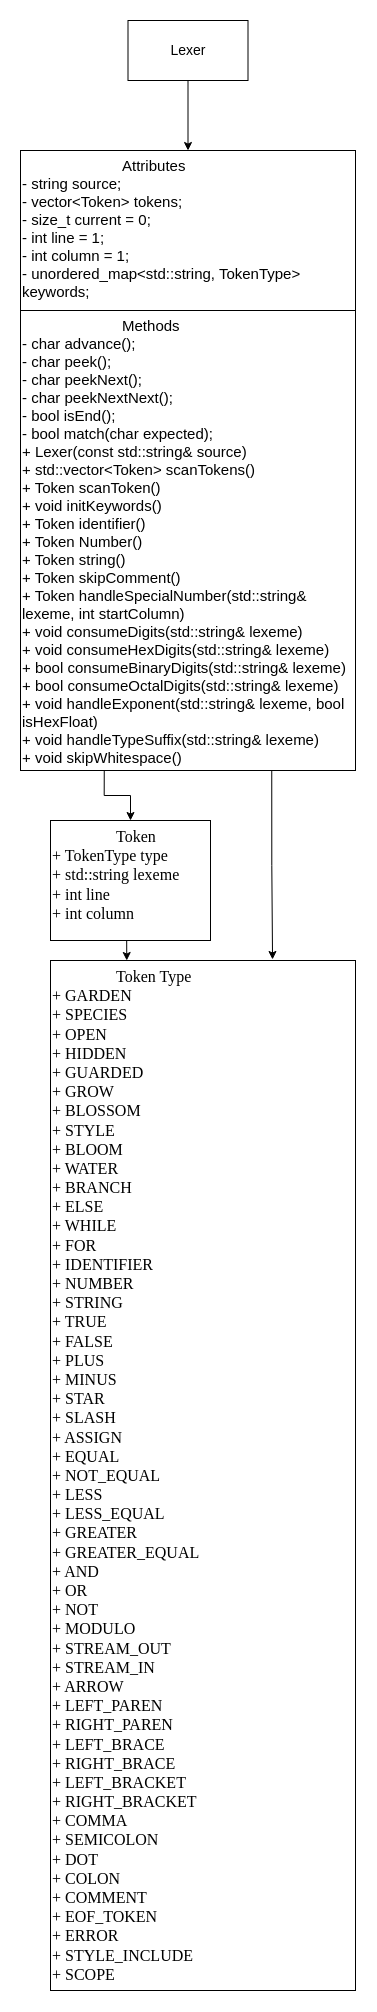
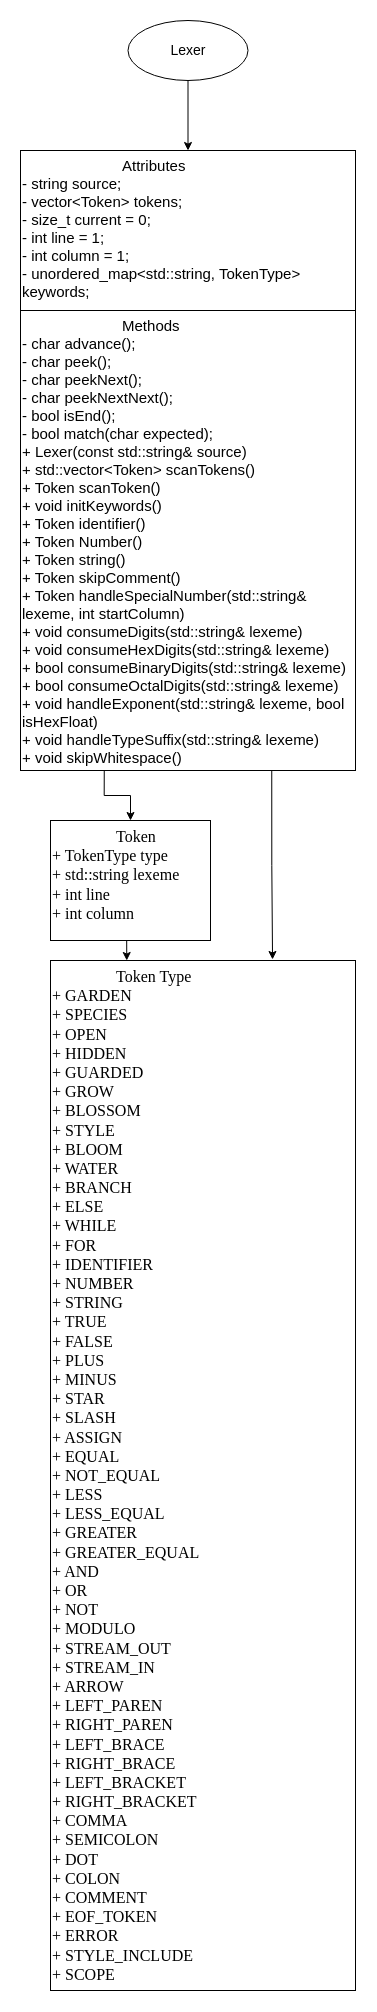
(188, 51) -> (188, 51)
